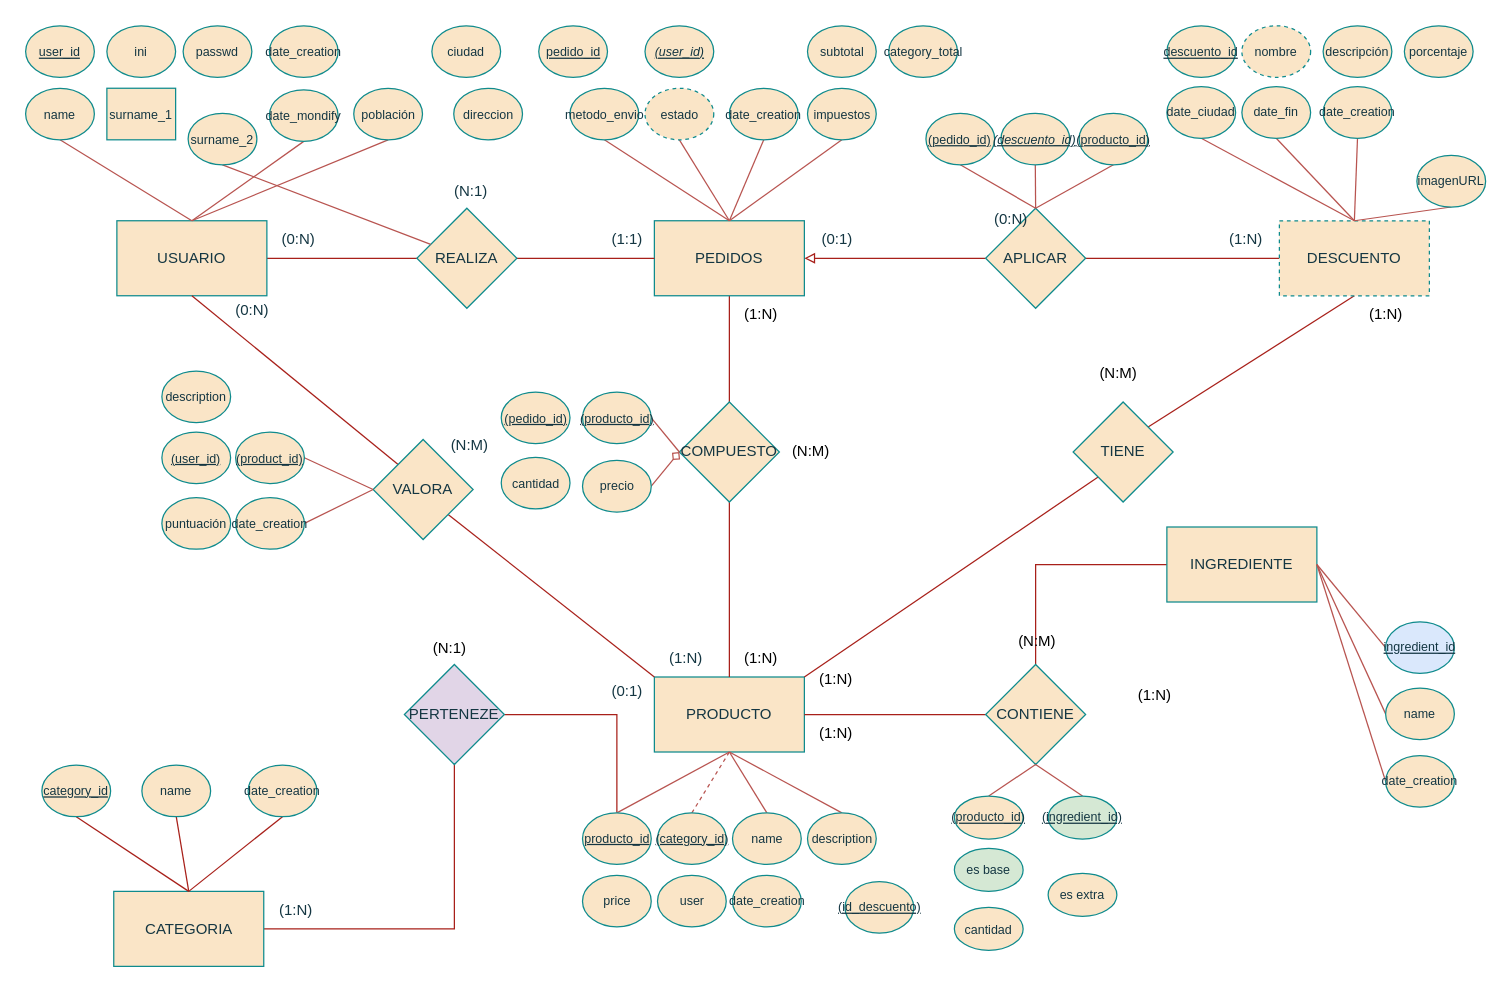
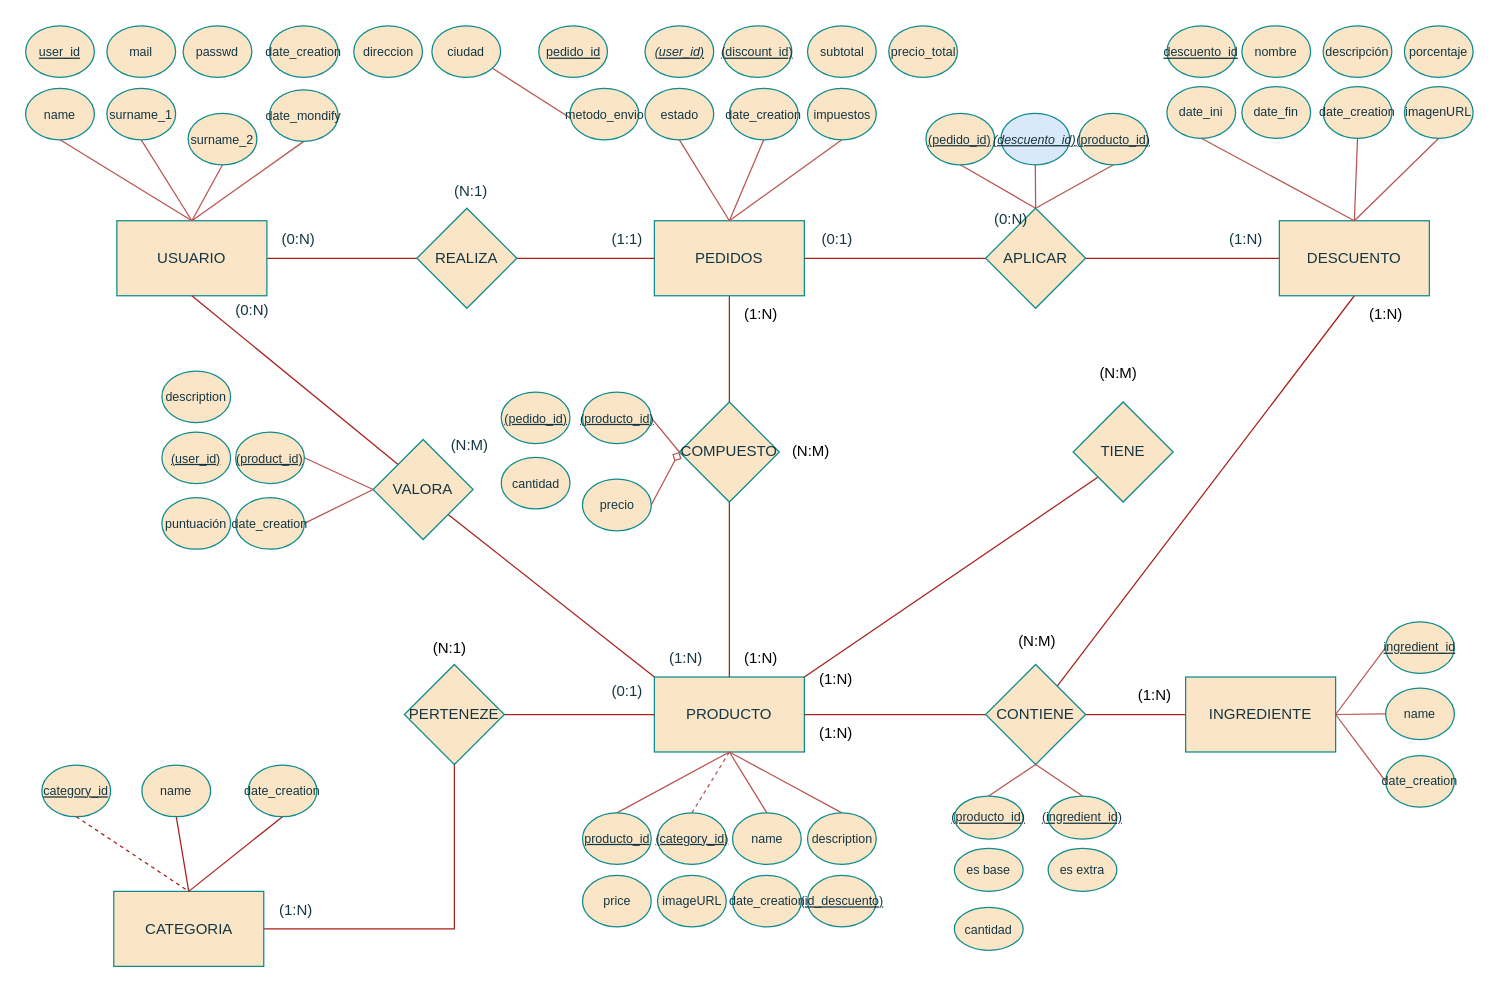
none -> (758, 51)
(1276, 51) -> (1276, 51)
(141, 52) -> (141, 52)
(924, 52) -> (924, 52)
(1201, 112) -> (1201, 112)
(141, 114) -> (141, 114)
(388, 114) -> none
(488, 114) -> (388, 51)
(679, 114) -> (679, 114)
(1035, 139) -> (1035, 139)
(1313, 177) -> none
none -> (165, 178)
(291, 180) -> none
(667, 180) -> (532, 94)
(1451, 181) -> (1439, 112)
(327, 204) -> (209, 190)
(816, 258) -> (810, 258)
(1354, 258) -> (1354, 258)
(1251, 361) -> (1206, 491)
(617, 486) -> (617, 505)
(1242, 564) -> (1261, 714)
(1420, 647) -> (1420, 647)
(454, 714) -> (454, 714)
(617, 760) -> (634, 714)
(1083, 817) -> (1083, 817)
(131, 853) -> (131, 853)
(989, 870) -> (989, 870)
(1083, 895) -> (1083, 870)
(693, 901) -> (693, 901)
(879, 907) -> (842, 901)
